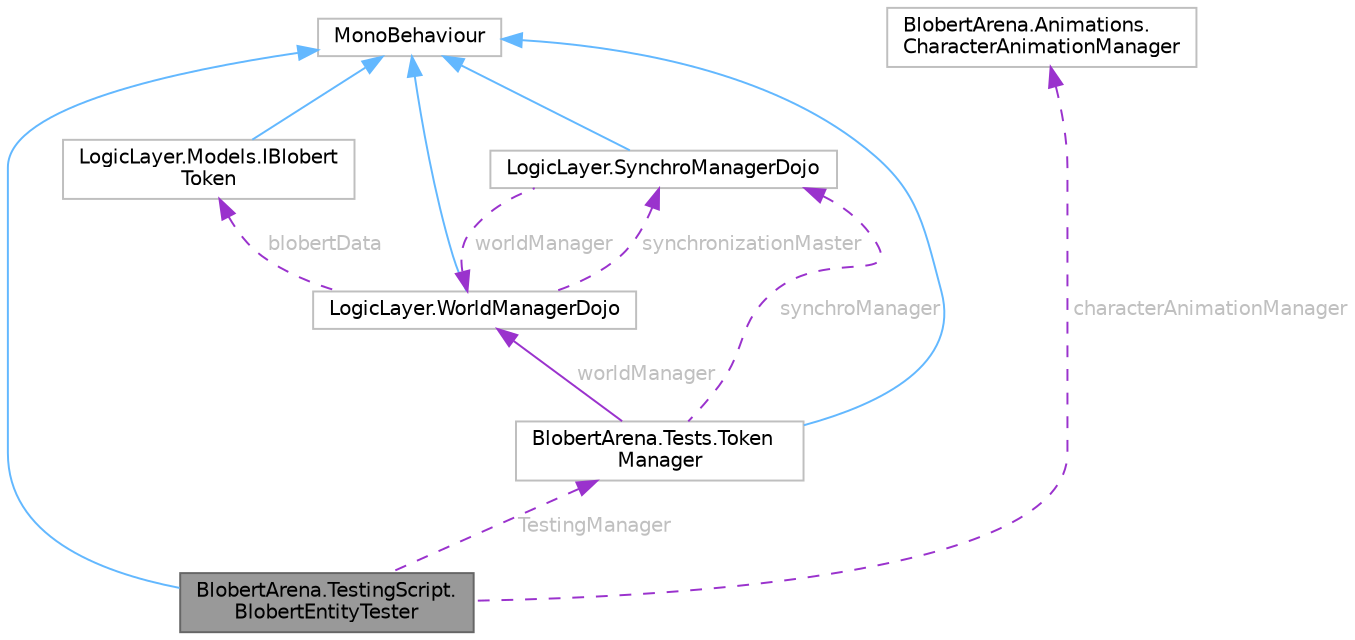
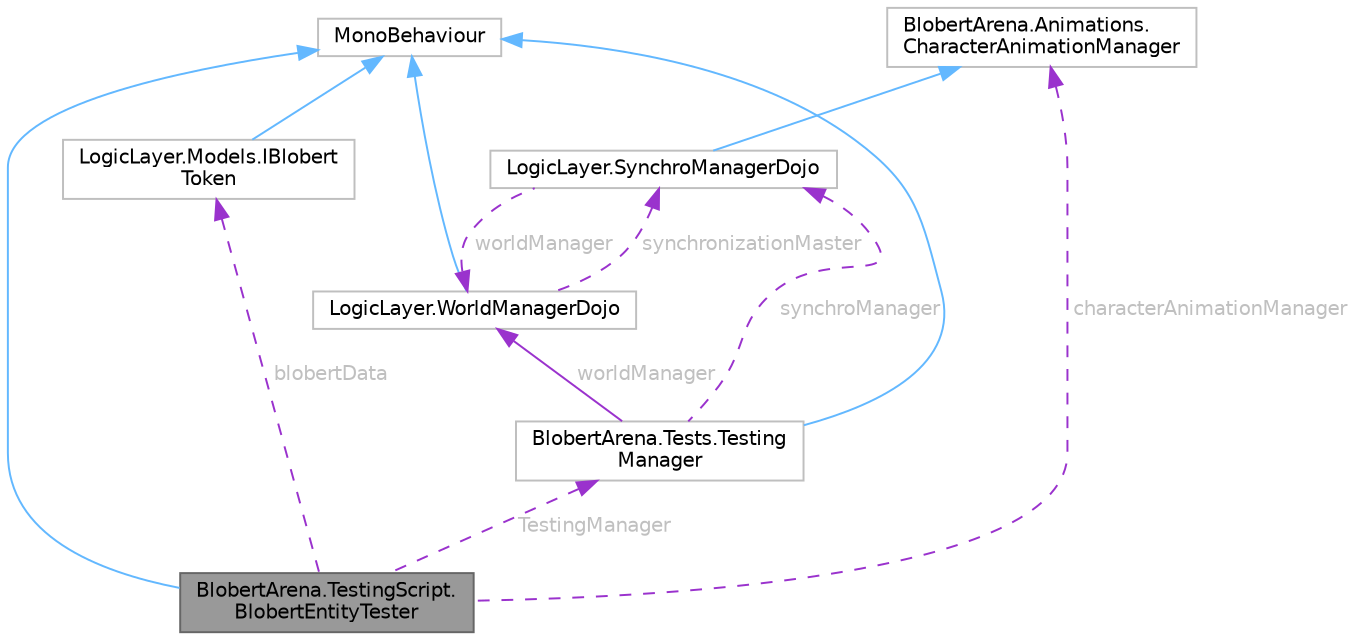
(546, 108) -> (833, 110)
(276, 265) -> (271, 396)
(660, 451) -> (660, 451)
